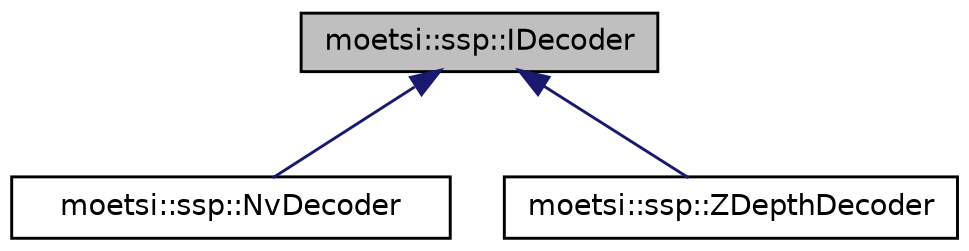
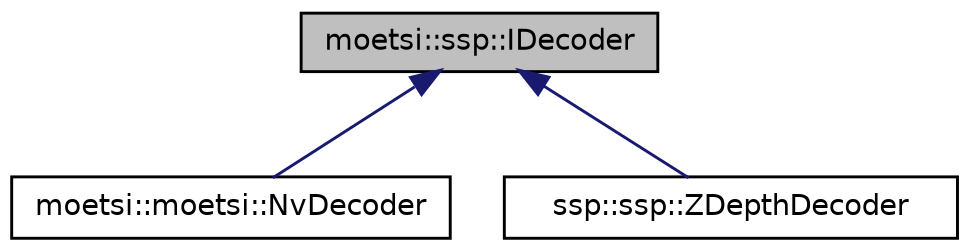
(231, 208) -> (231, 208)
(731, 208) -> (731, 208)
